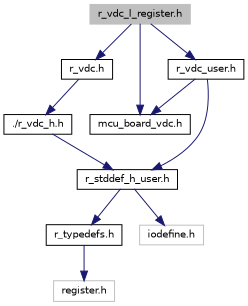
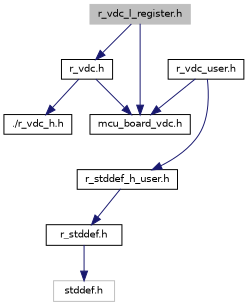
(169, 38) -> none
none -> (110, 93)
(78, 149) -> none
(84, 235) -> (84, 235)
(172, 235) -> none
(84, 291) -> (84, 291)
